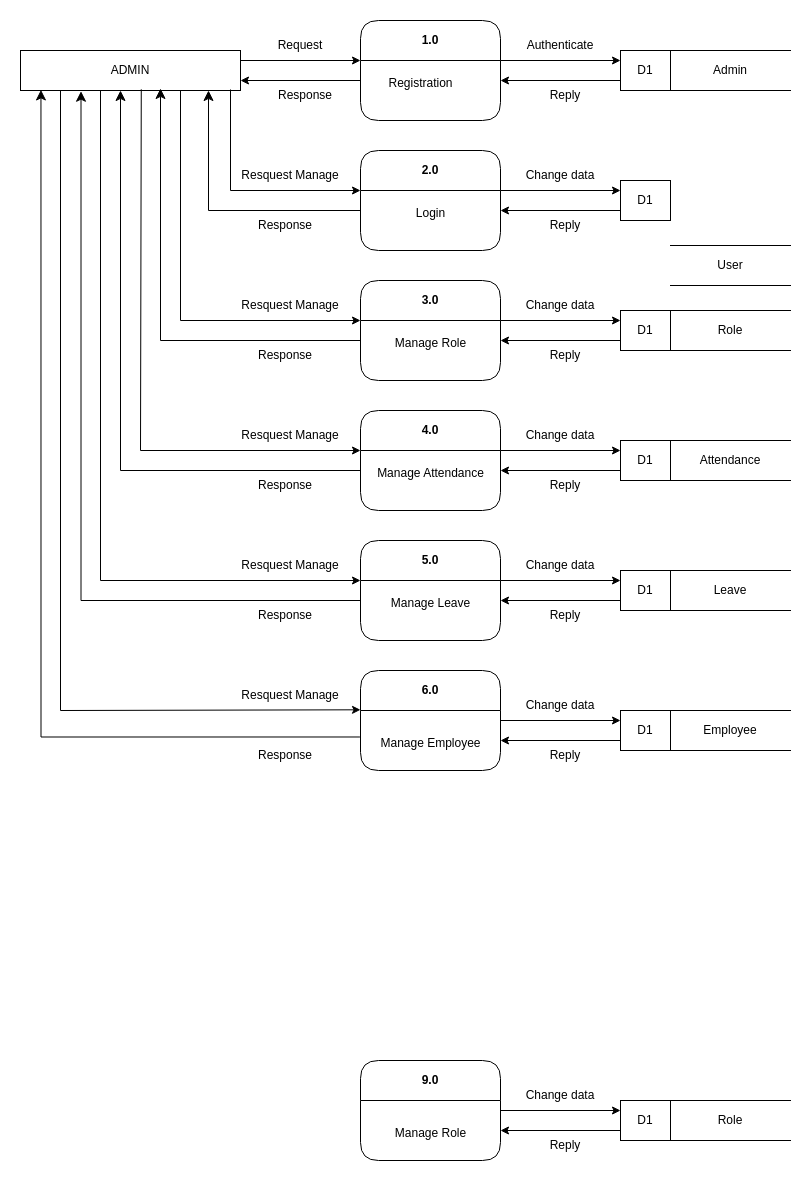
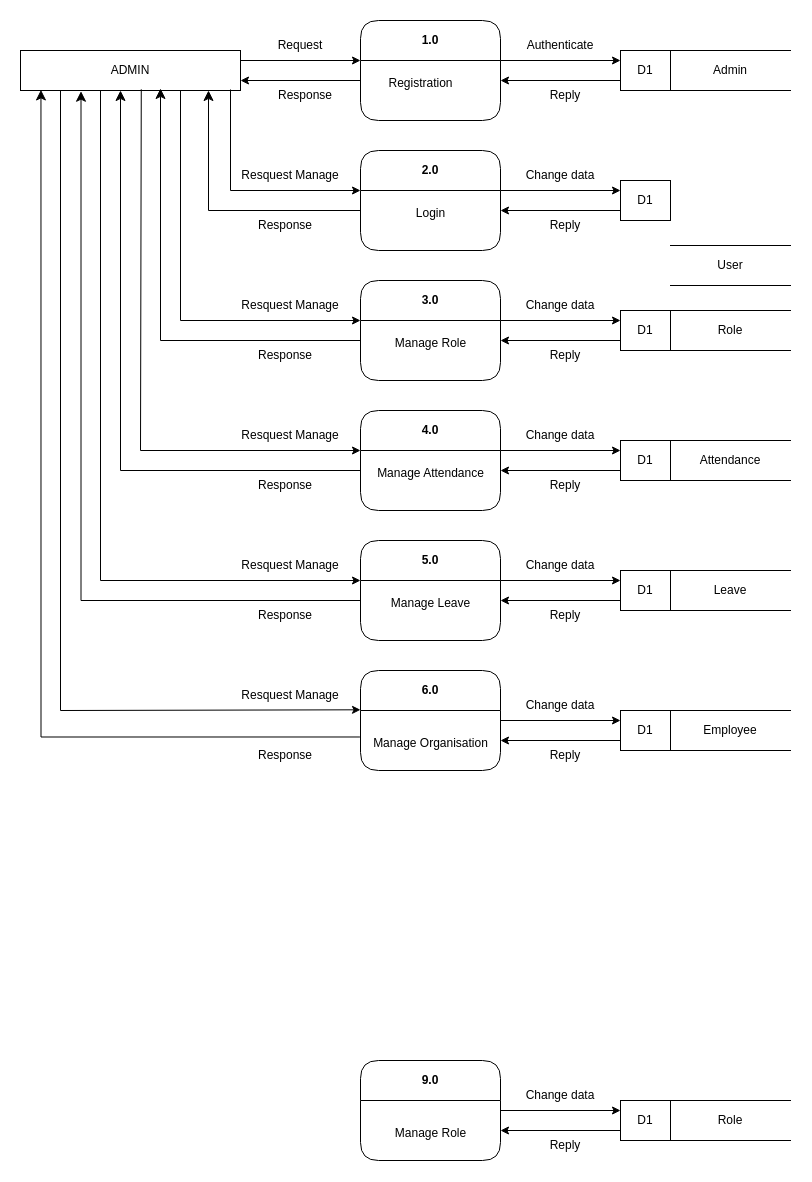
(431, 744) -> (431, 744)
